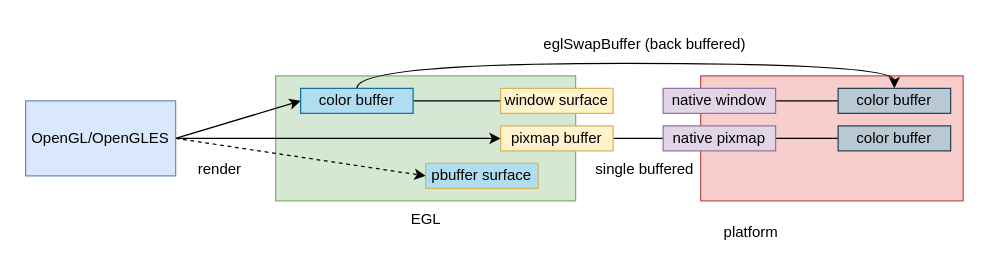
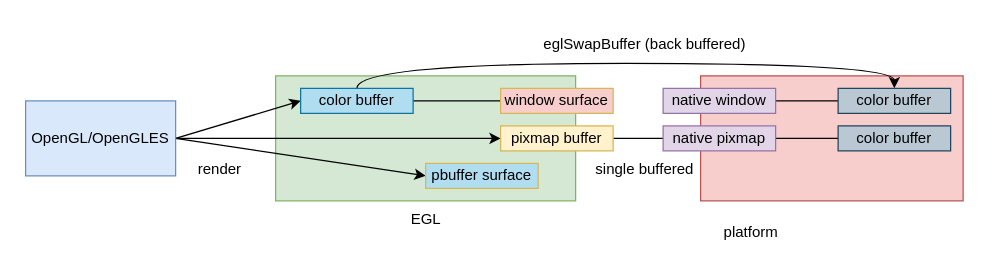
(557, 101) -> (557, 101)
(303, 157) -> (303, 157)
